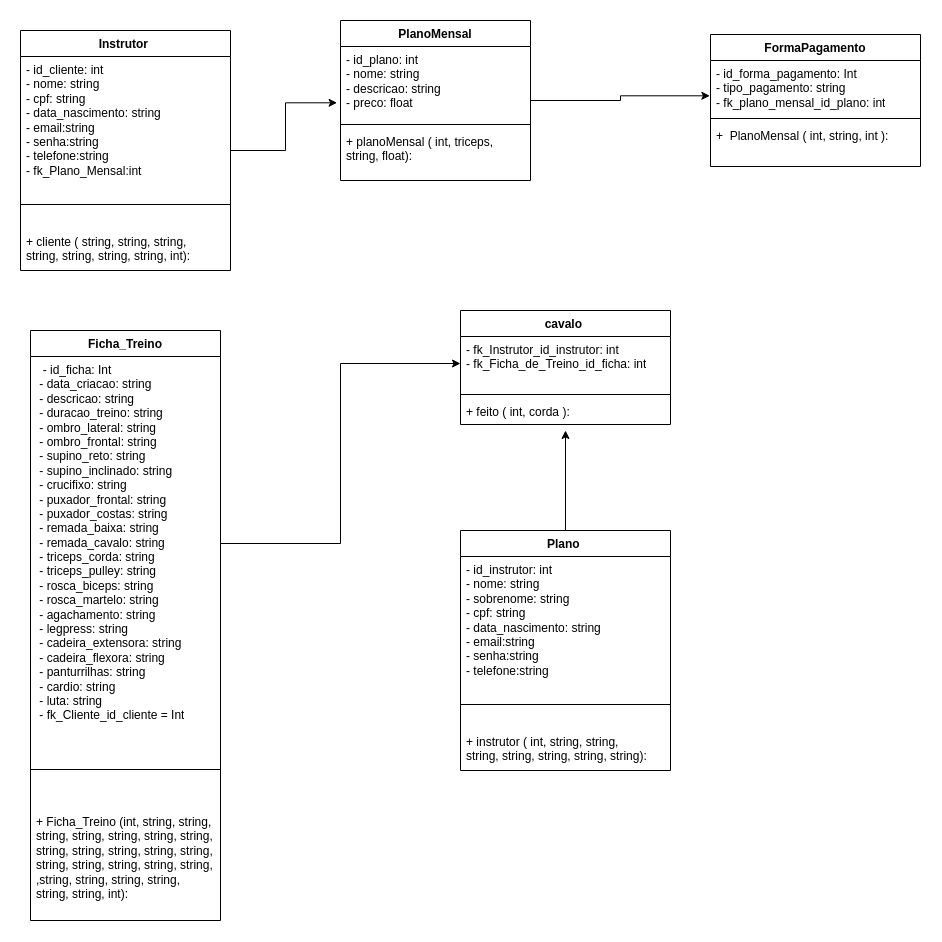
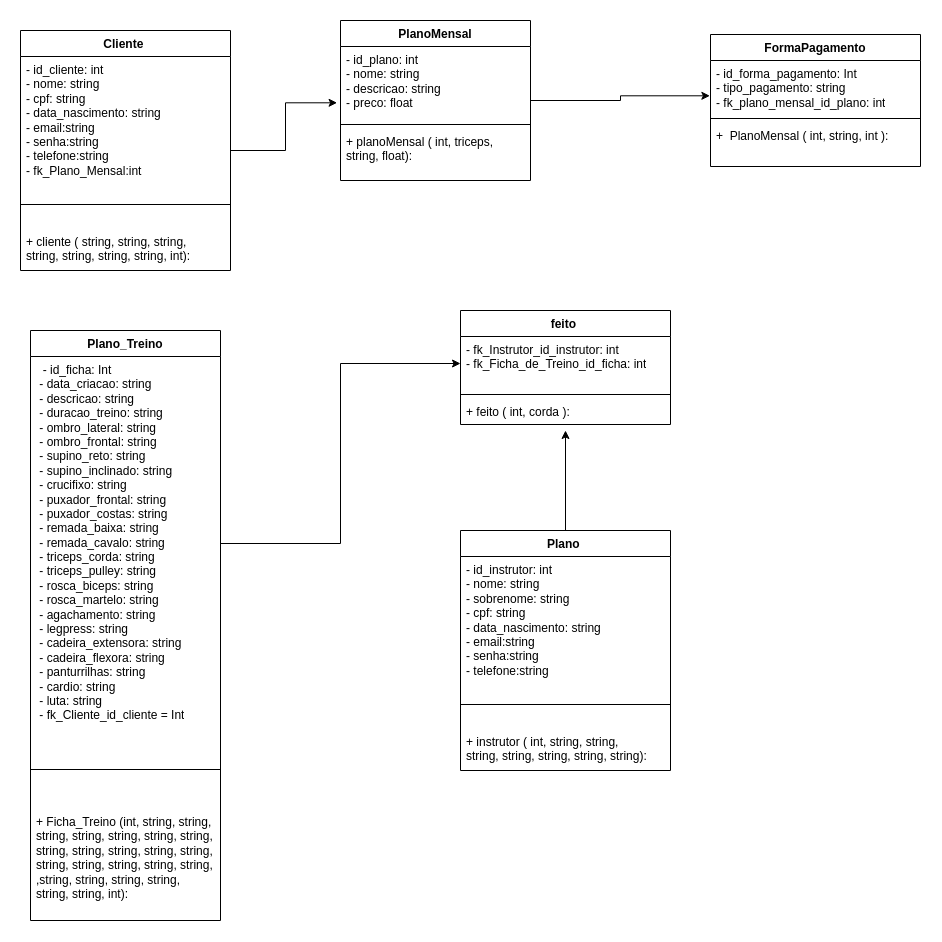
(126, 45) -> (126, 45)
(566, 325) -> (566, 325)
(126, 345) -> (126, 345)
